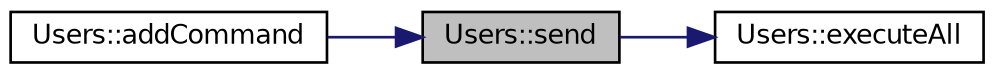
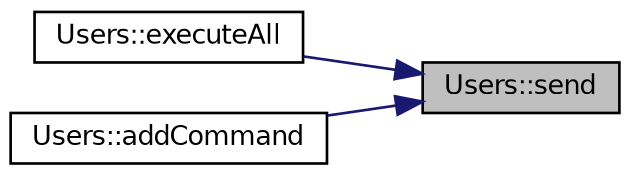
(654, 37) -> (350, 63)
